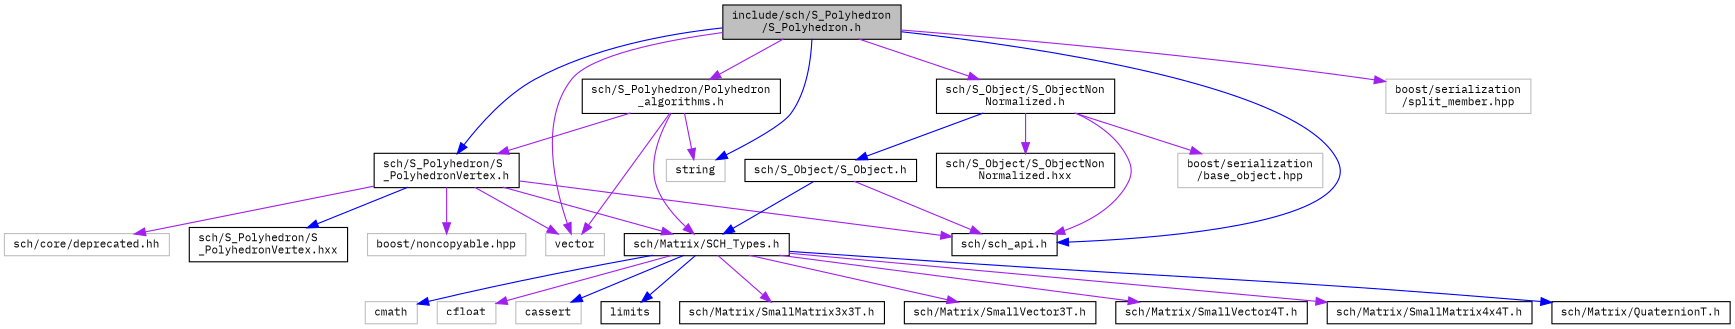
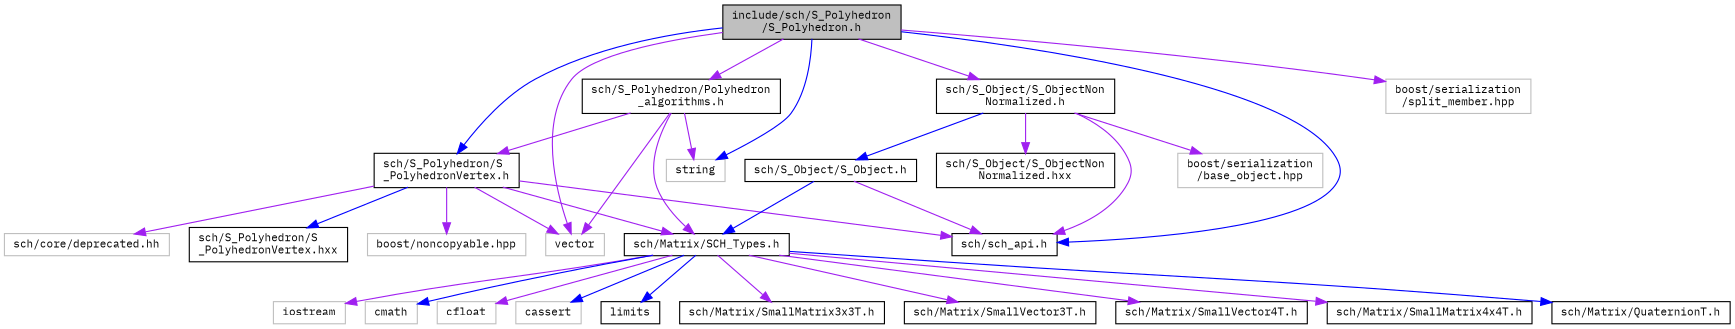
none -> (309, 313)
